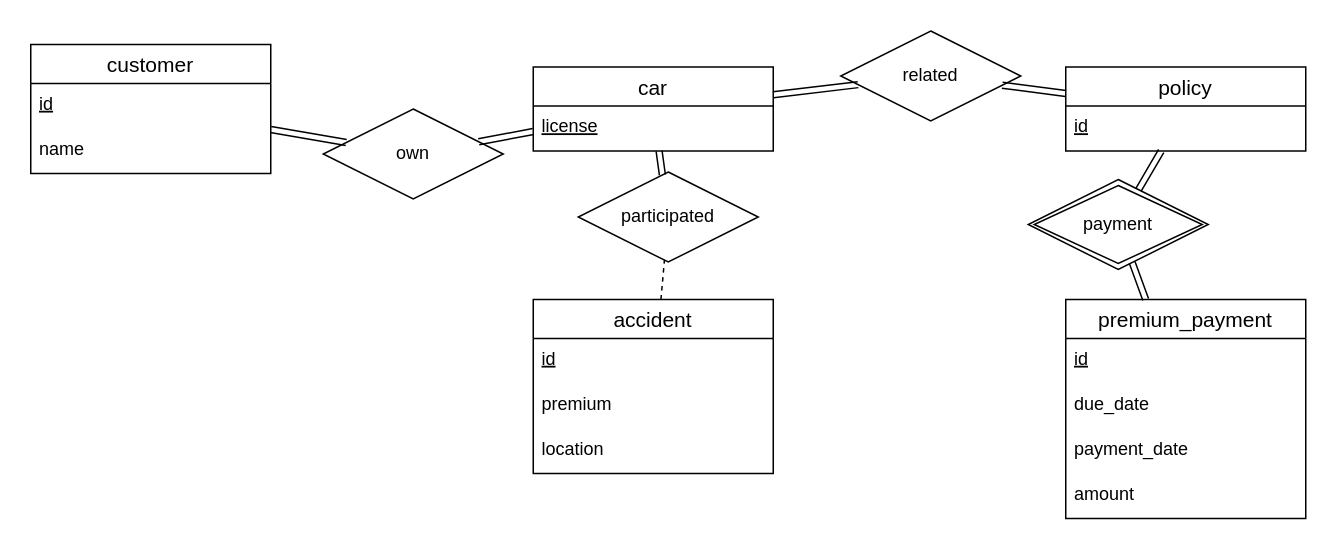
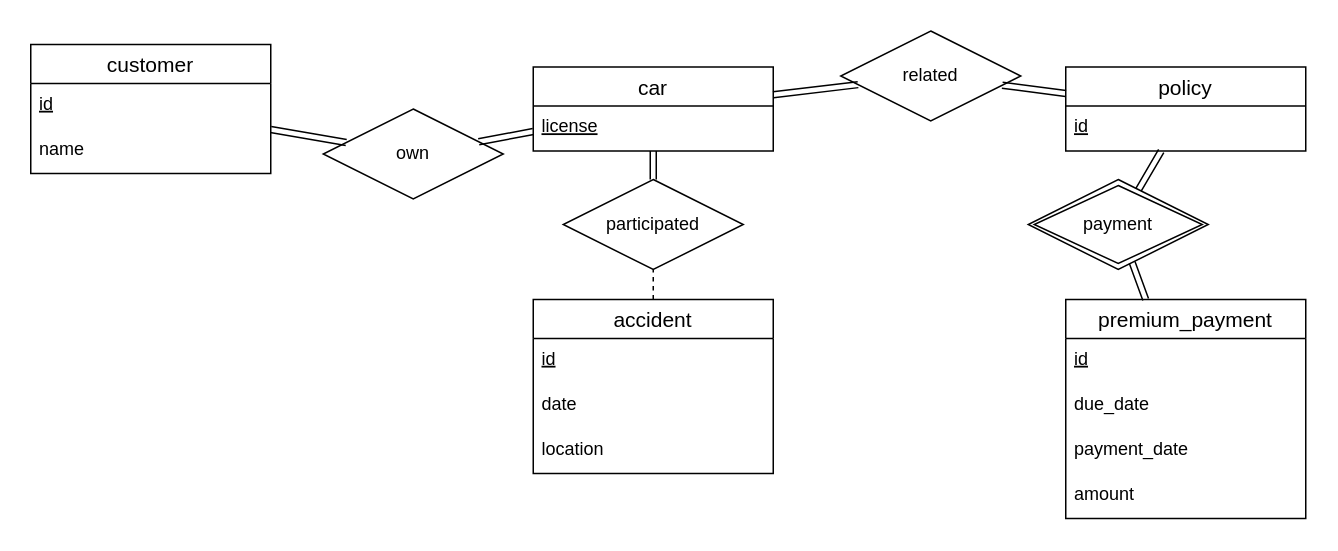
(668, 217) -> (653, 224)
(574, 404) -> (562, 404)
